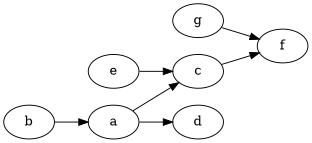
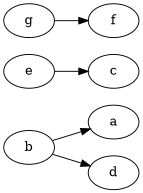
(236, 60) -> none
(152, 99) -> none
(151, 122) -> (67, 159)
